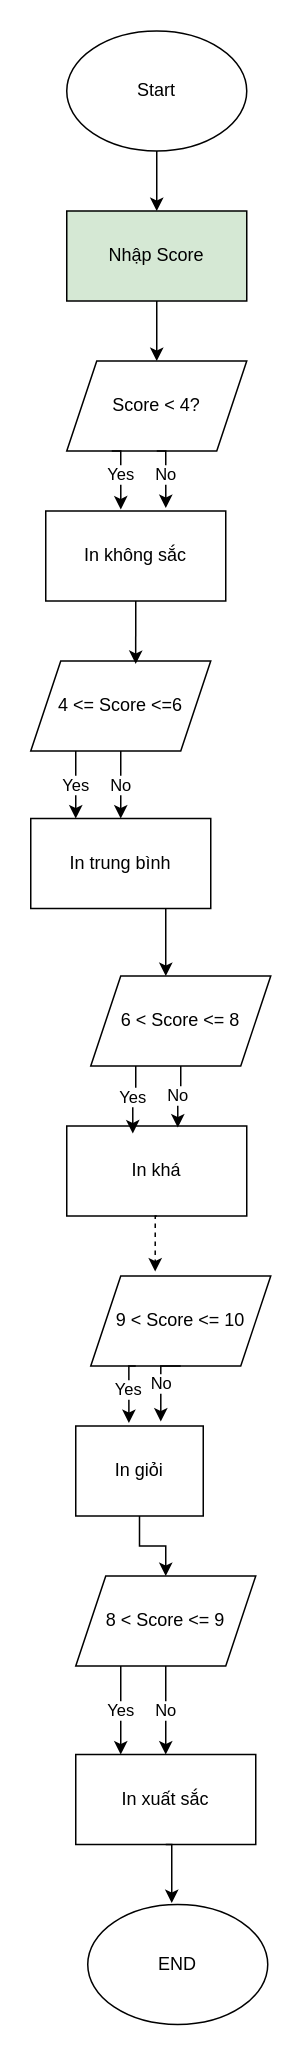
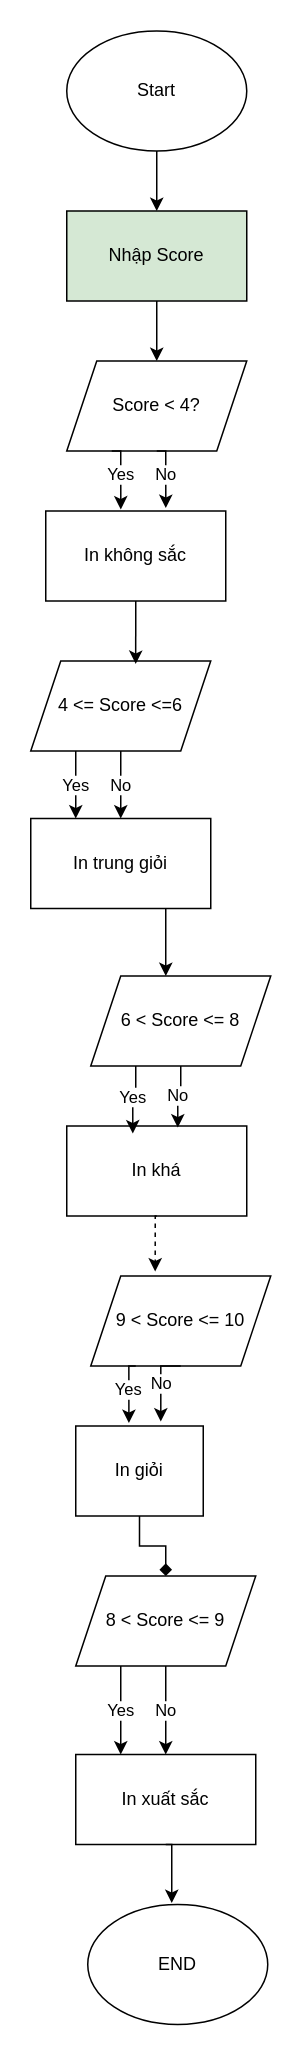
(121, 863) -> (121, 863)
(166, 1564) -> (166, 1563)
